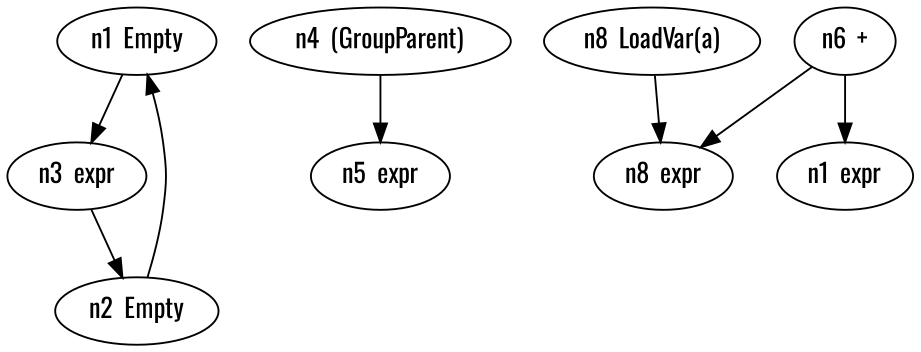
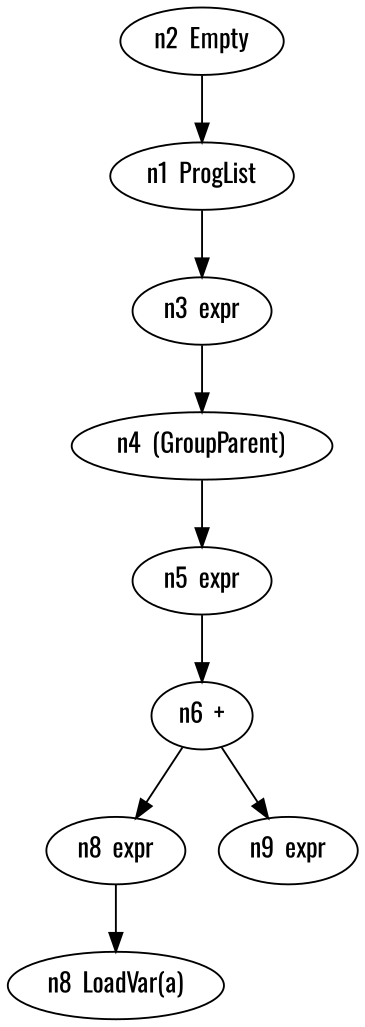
(137, 41) -> (202, 176)
(657, 99) -> (116, 909)
(845, 176) -> (288, 851)
(103, 235) -> (202, 369)
none -> (202, 639)
